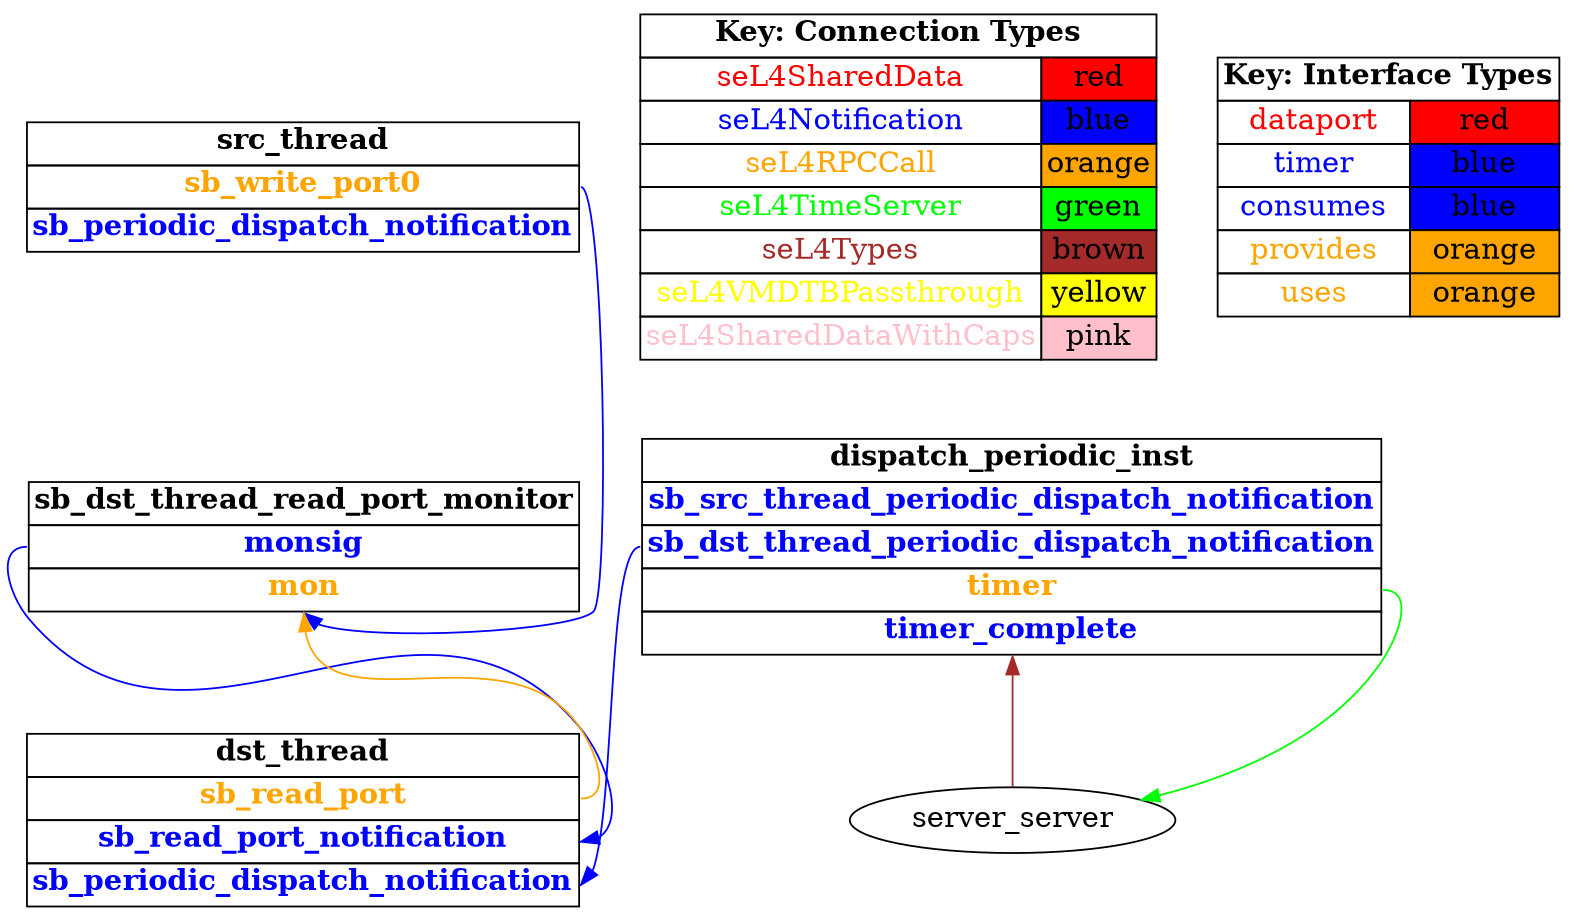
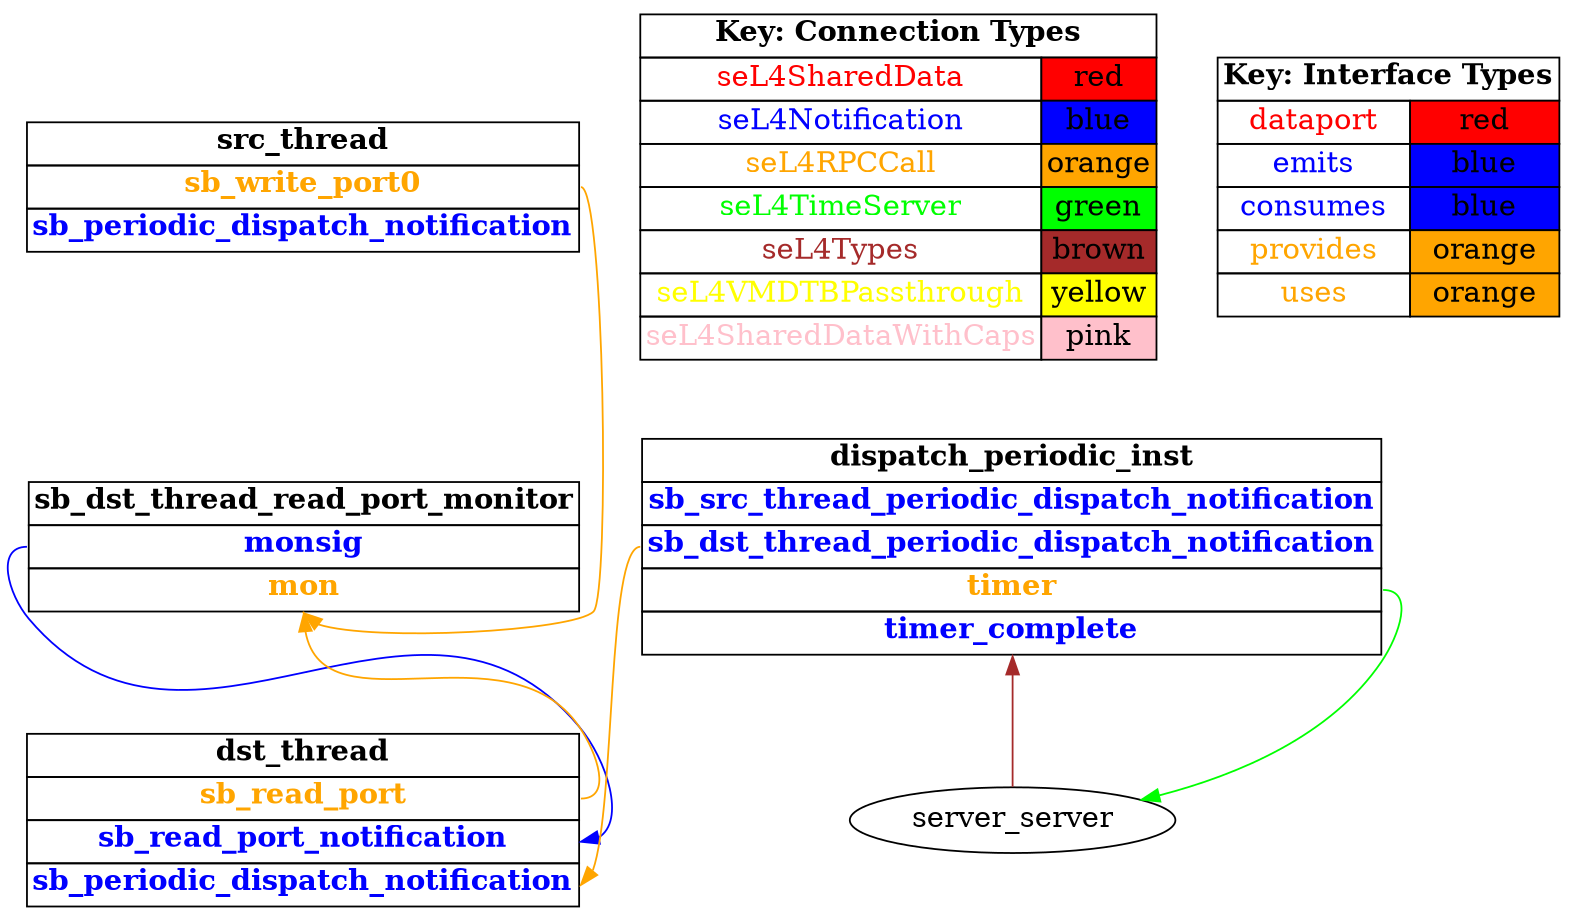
(1314, 164) -> (1314, 164)
(602, 538) -> (602, 538)
(611, 706) -> (611, 706)
